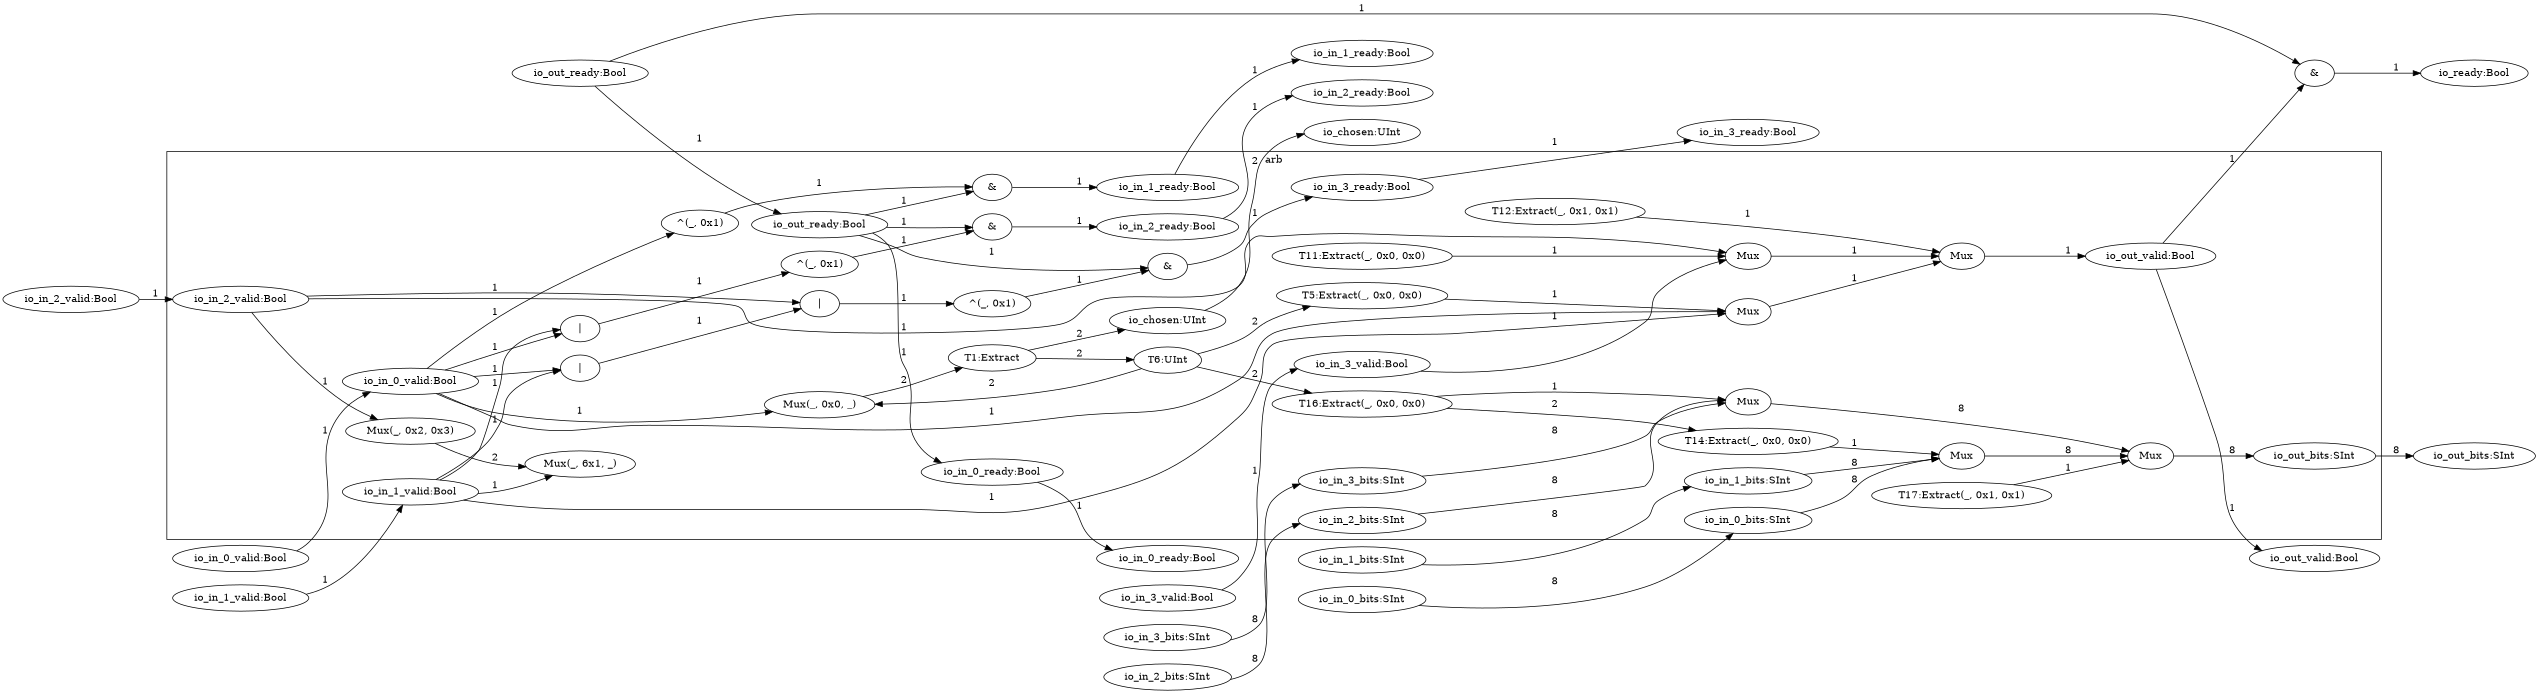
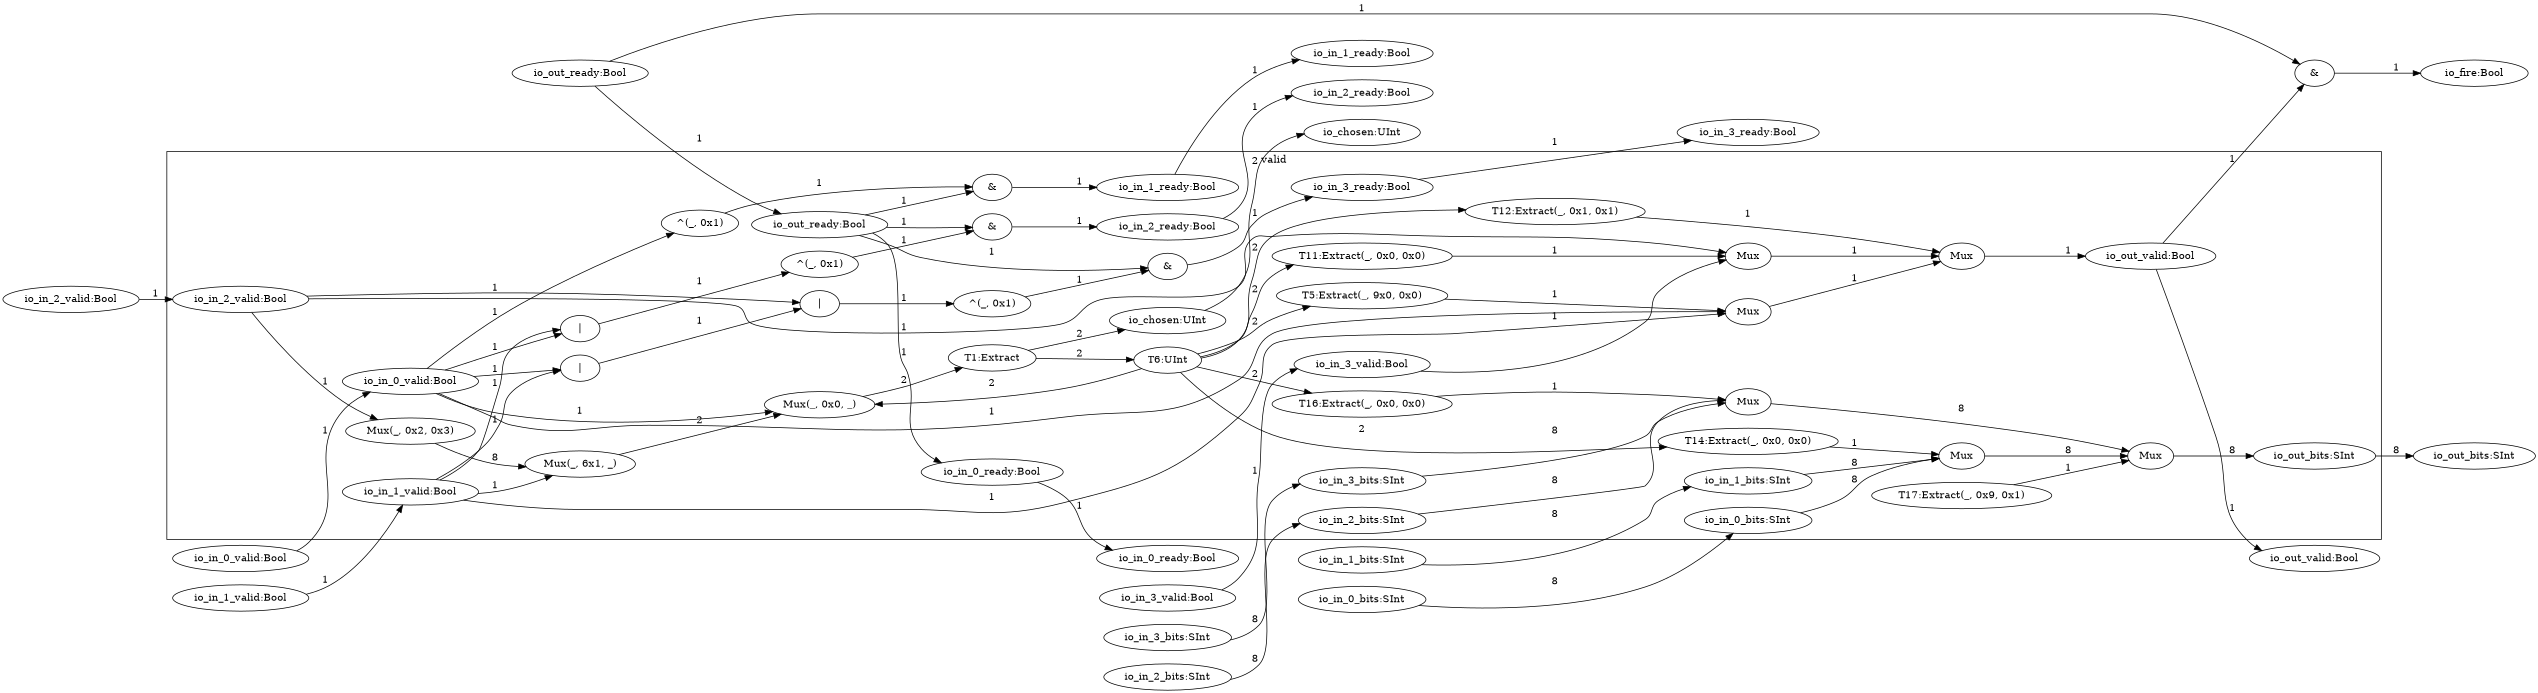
(2474, 73) -> (2474, 73)
(1274, 160) -> (1274, 160)
none -> (1288, 229)
(1362, 296) -> (1362, 296)
none -> (1253, 310)
(1568, 416) -> (1409, 452)
none -> (696, 435)
(495, 458) -> (495, 458)
(1962, 496) -> (1962, 496)
